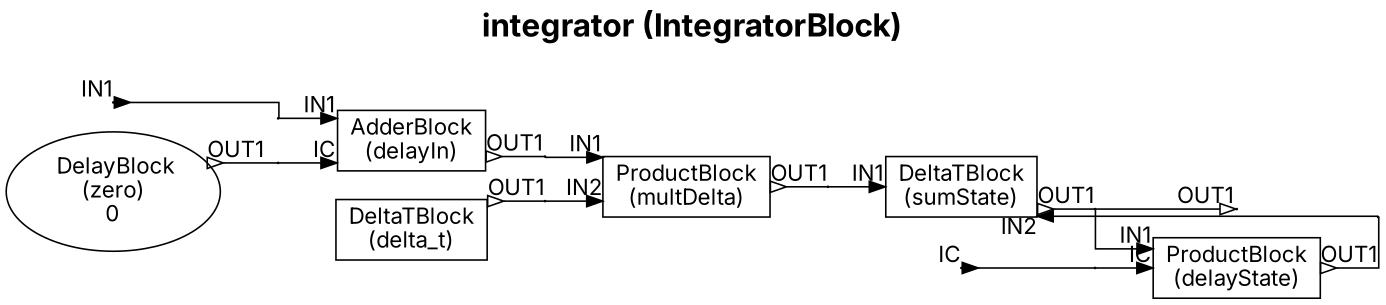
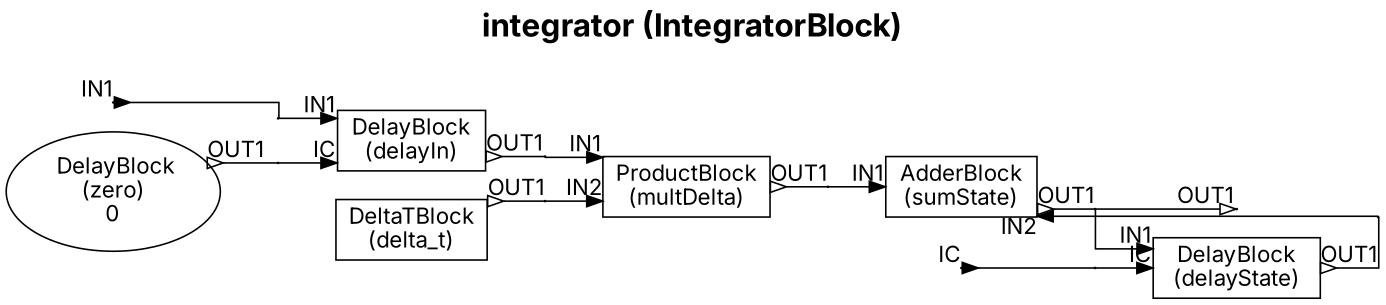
(412, 141) -> (412, 141)
(961, 187) -> (961, 187)
(1237, 268) -> (1237, 268)
